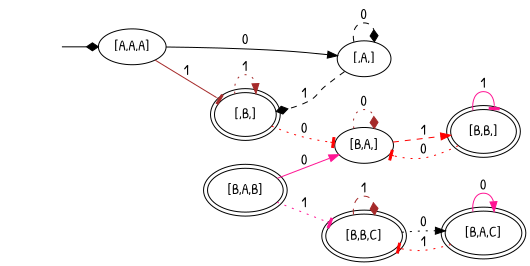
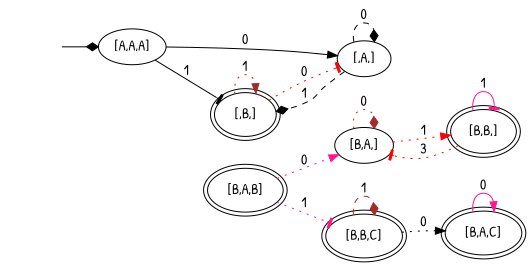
(186, 79) -> (186, 79)
(300, 136) -> (301, 83)
(417, 139) -> (417, 139)
(424, 150) -> (424, 150)
(303, 168) -> (303, 168)
(426, 250) -> none
